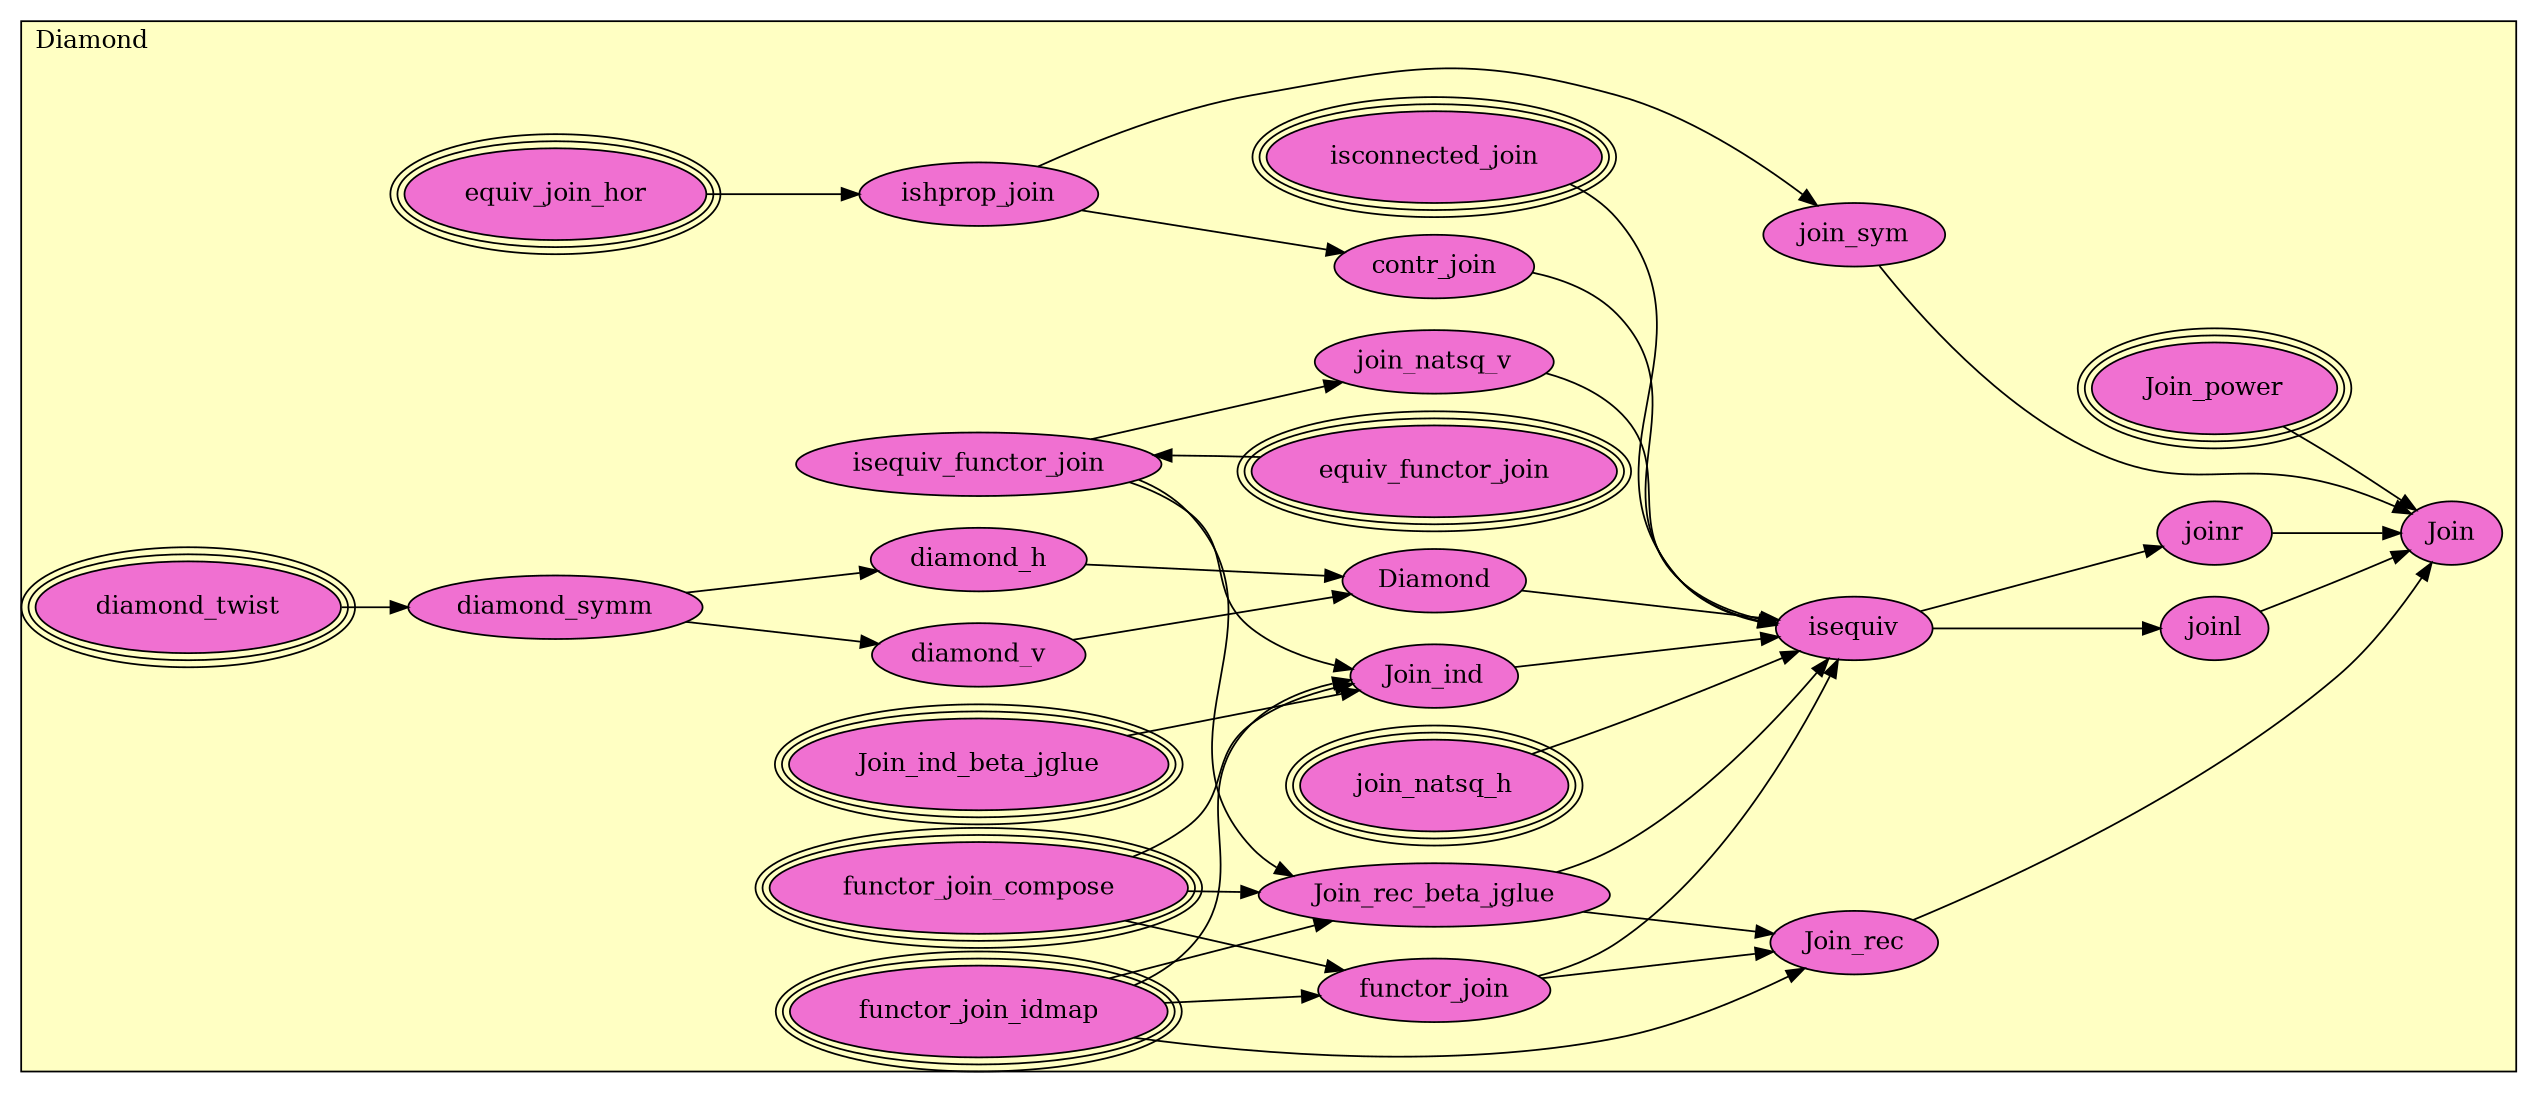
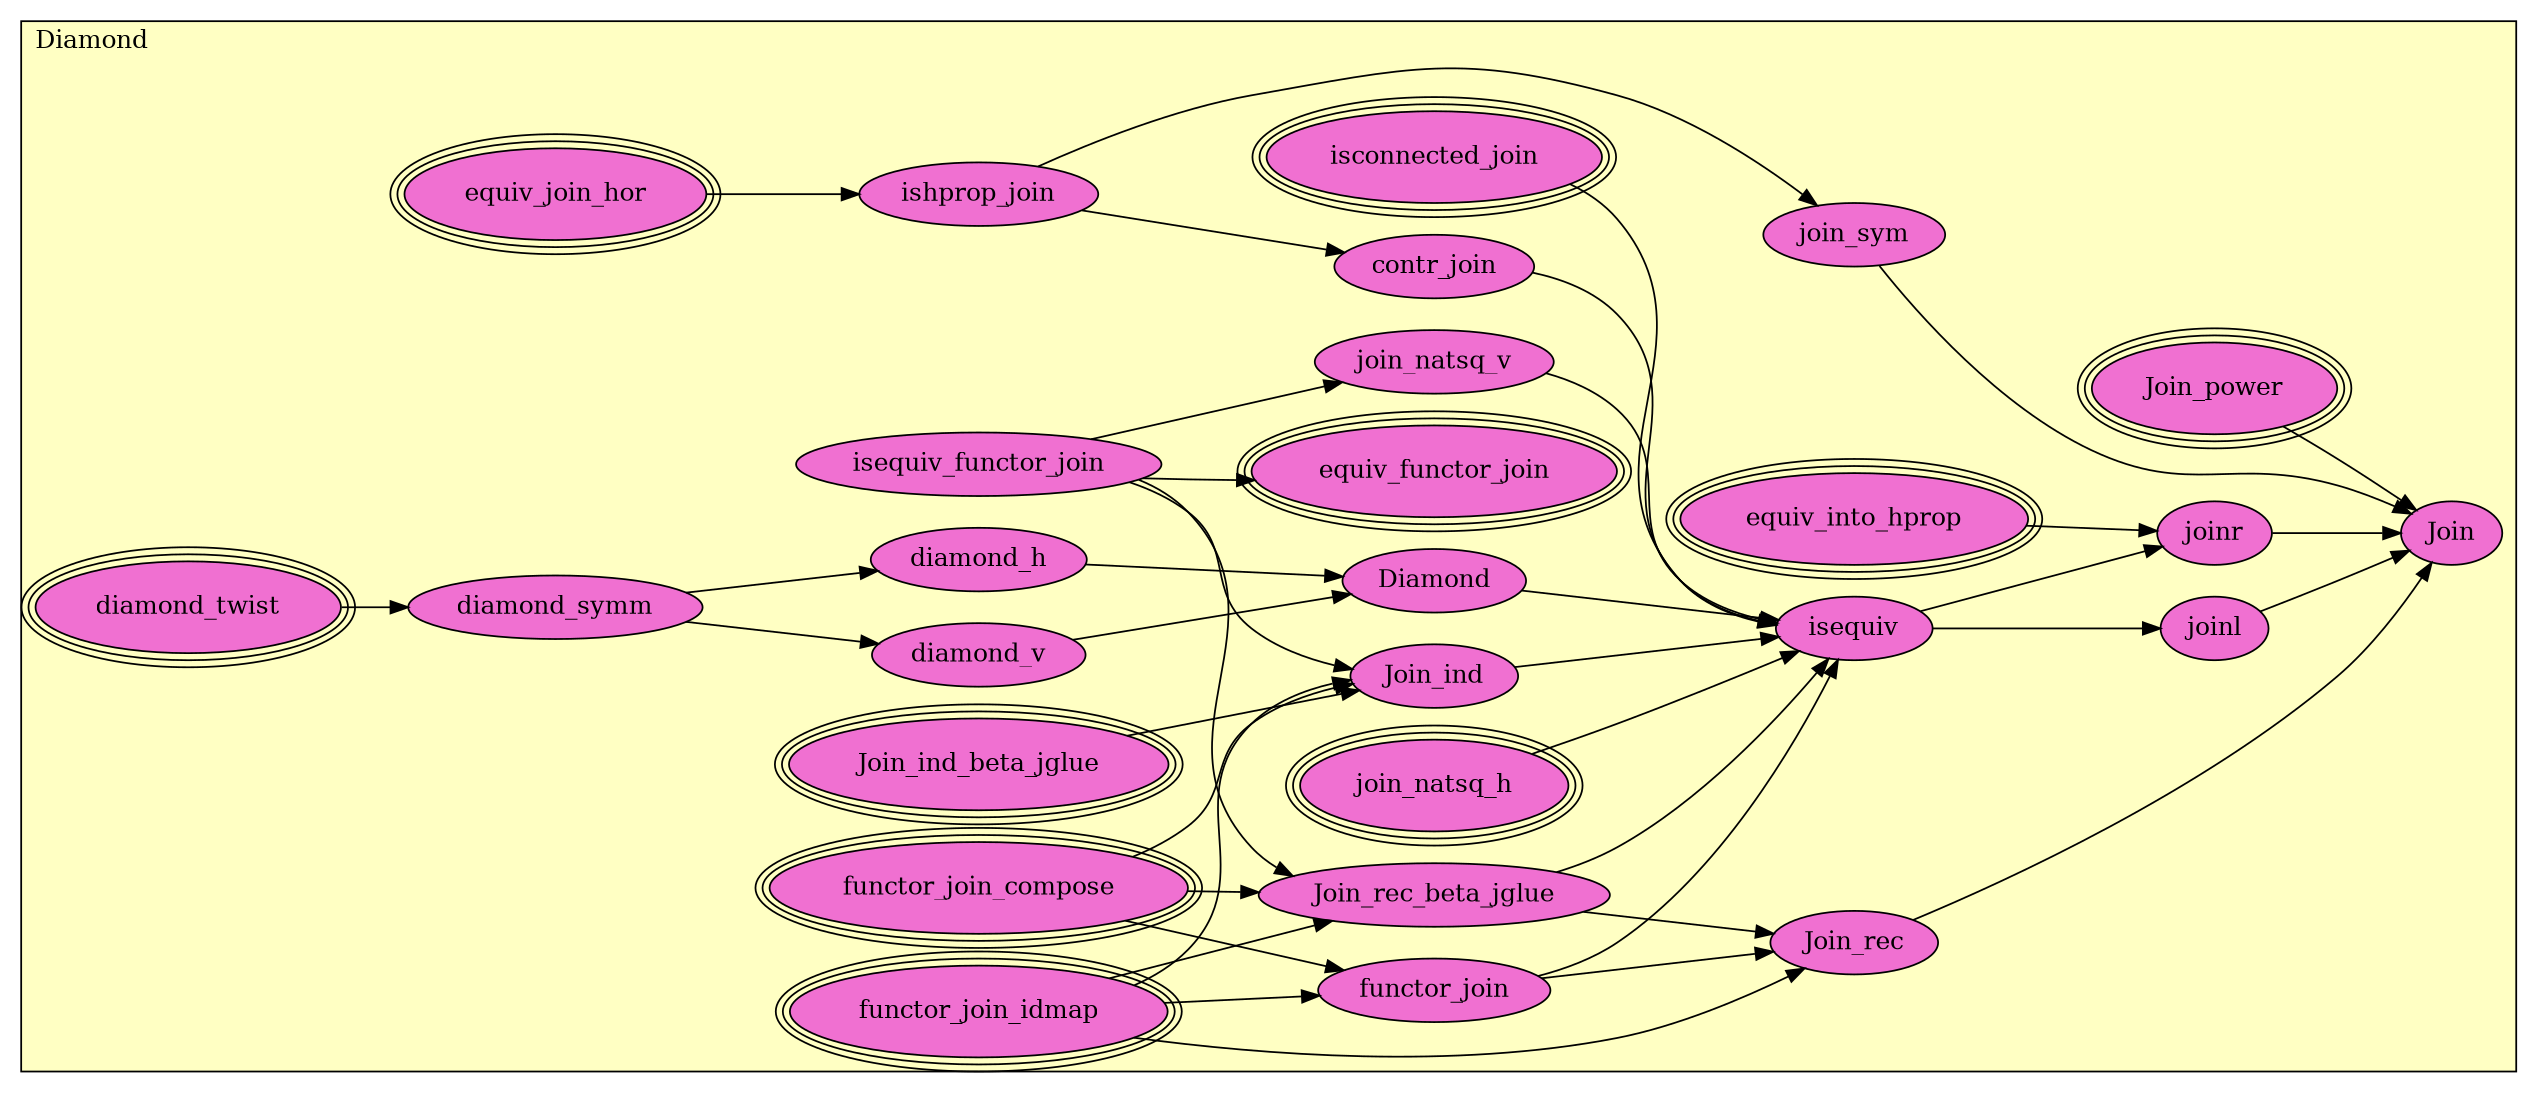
(1216, 456) -> (1190, 479)
none -> (1854, 519)
